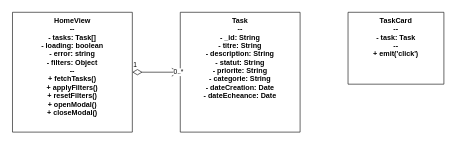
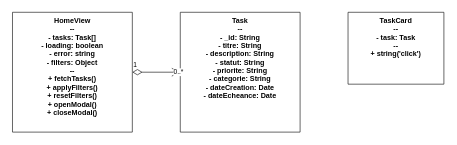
(396, 20) -> (396, 20)
